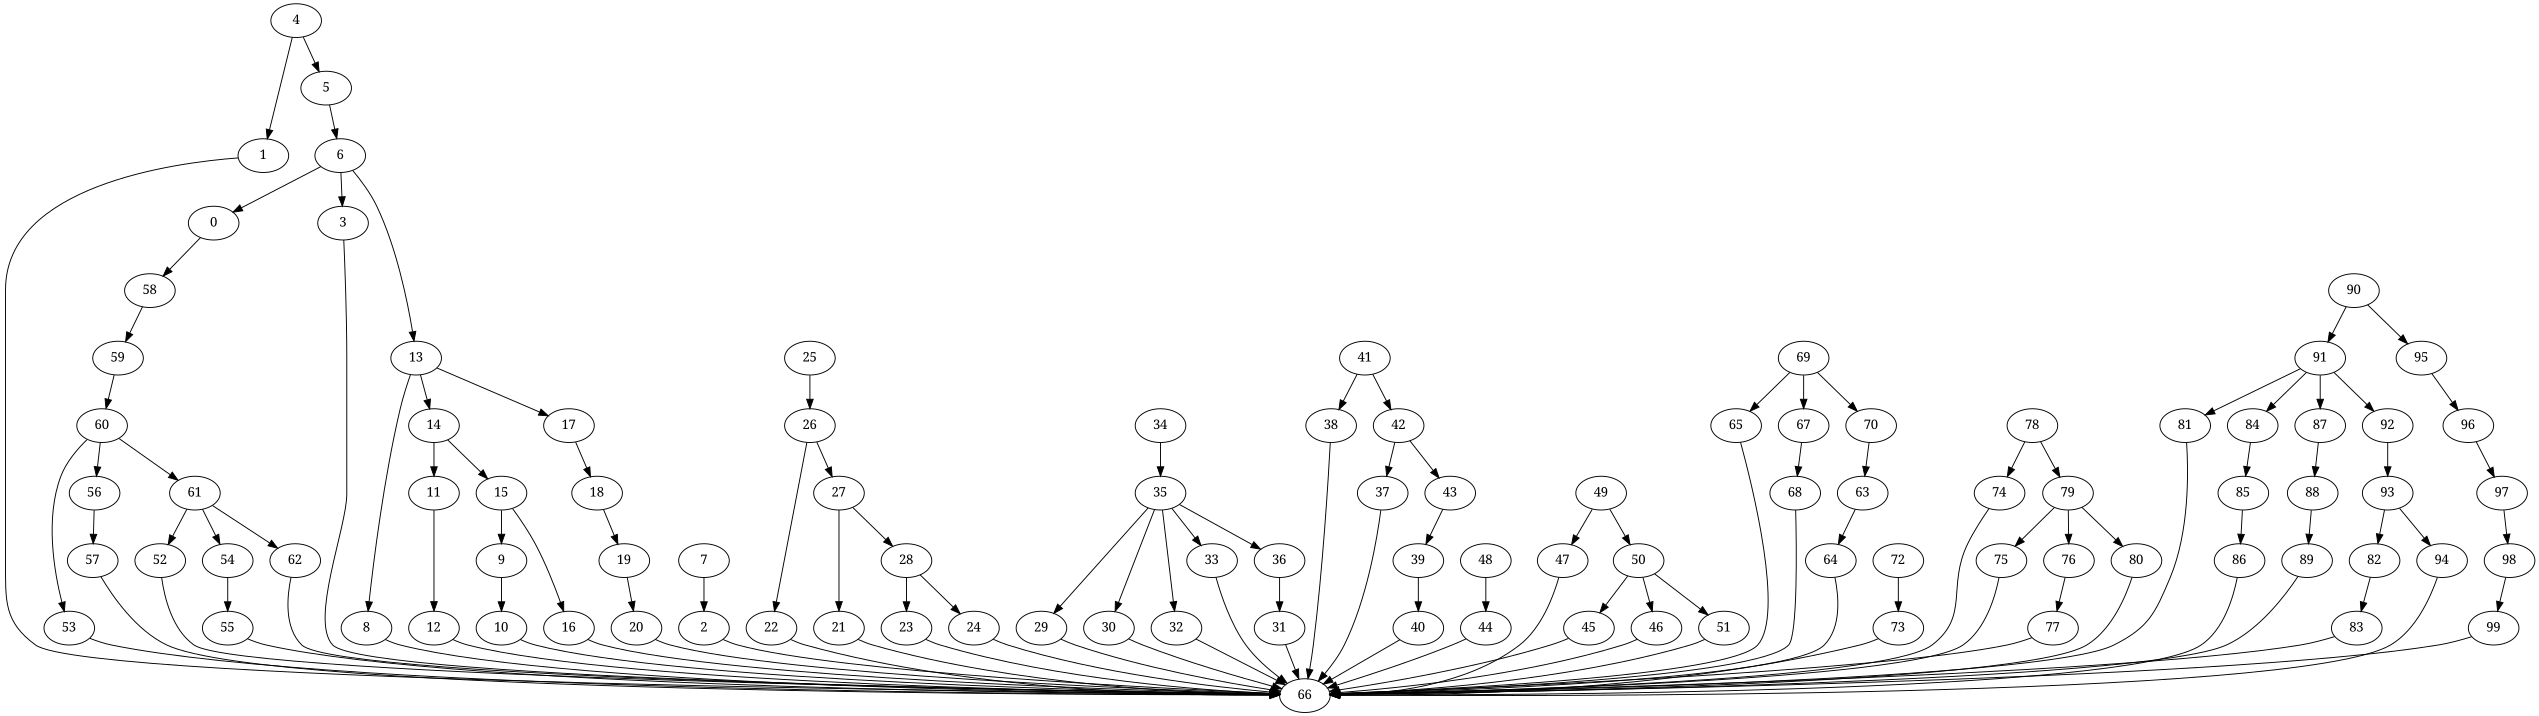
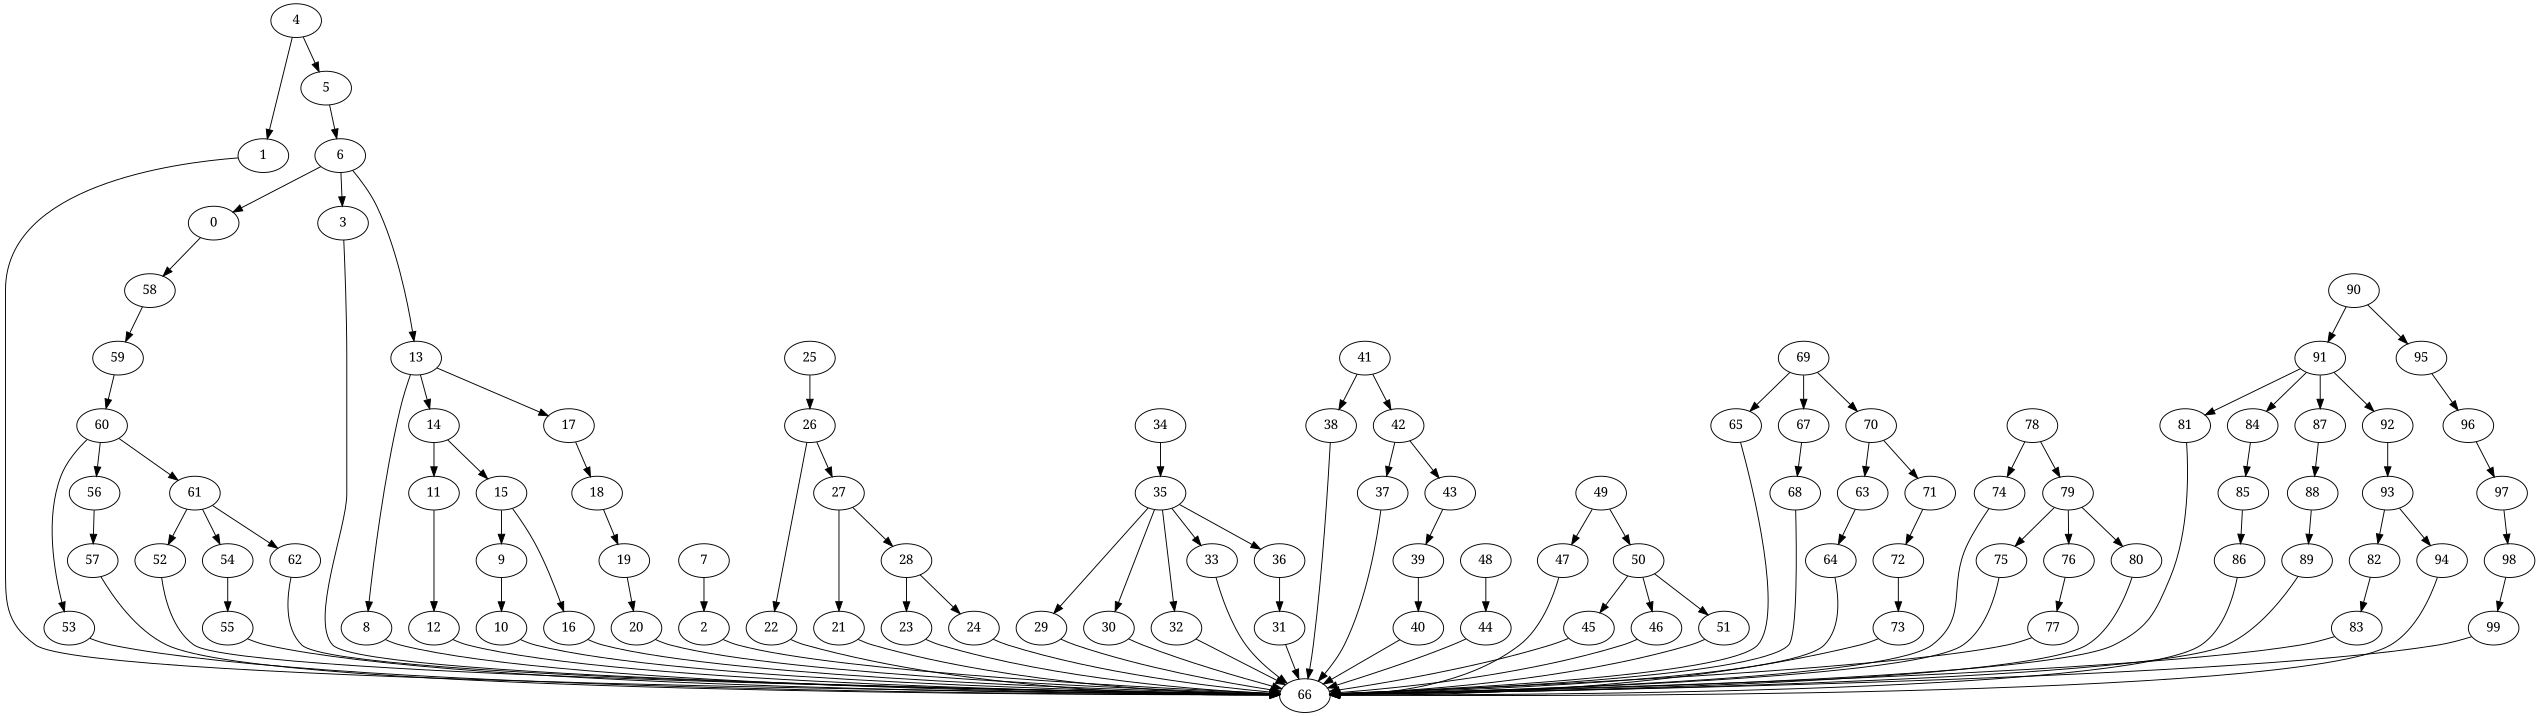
none -> (1930, 493)
